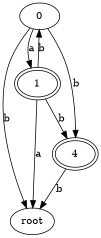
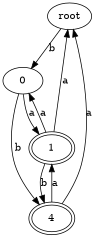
(42, 48) -> (43, 113)
(3, 113) -> (48, 46)
none -> (52, 187)
(60, 189) -> (89, 113)
